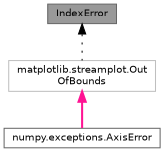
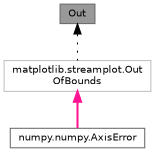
(82, 14) -> (77, 14)
(82, 138) -> (77, 138)
